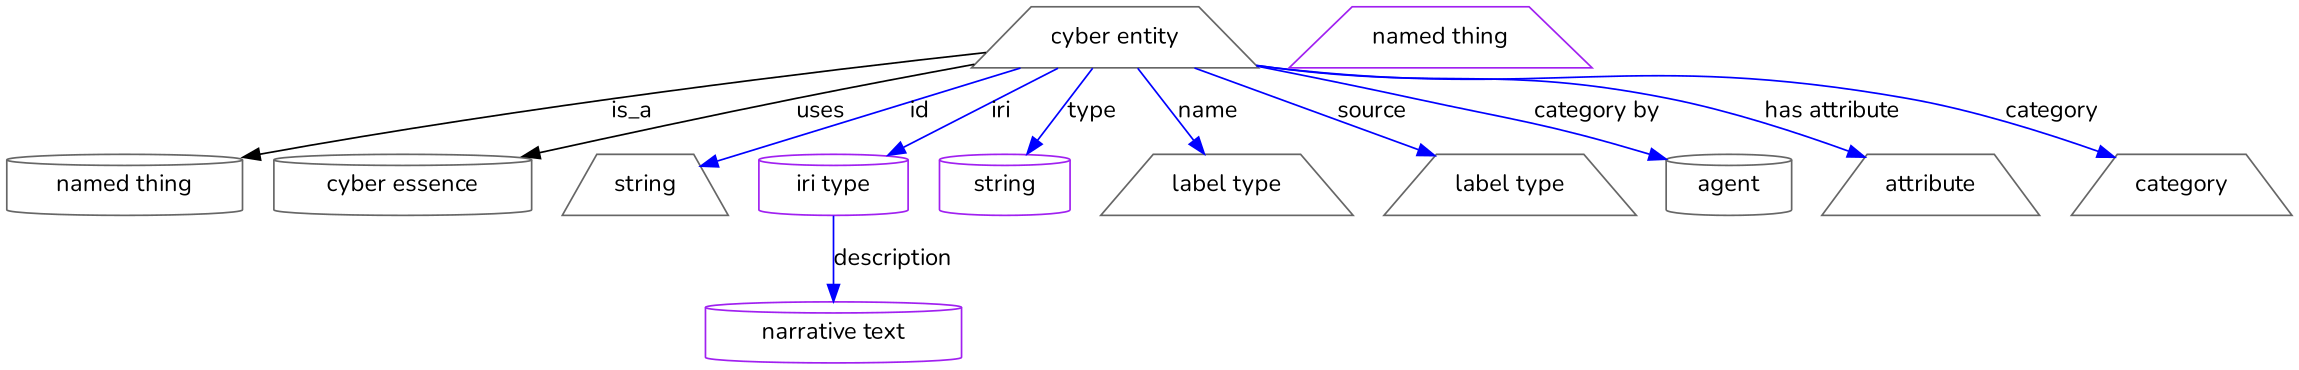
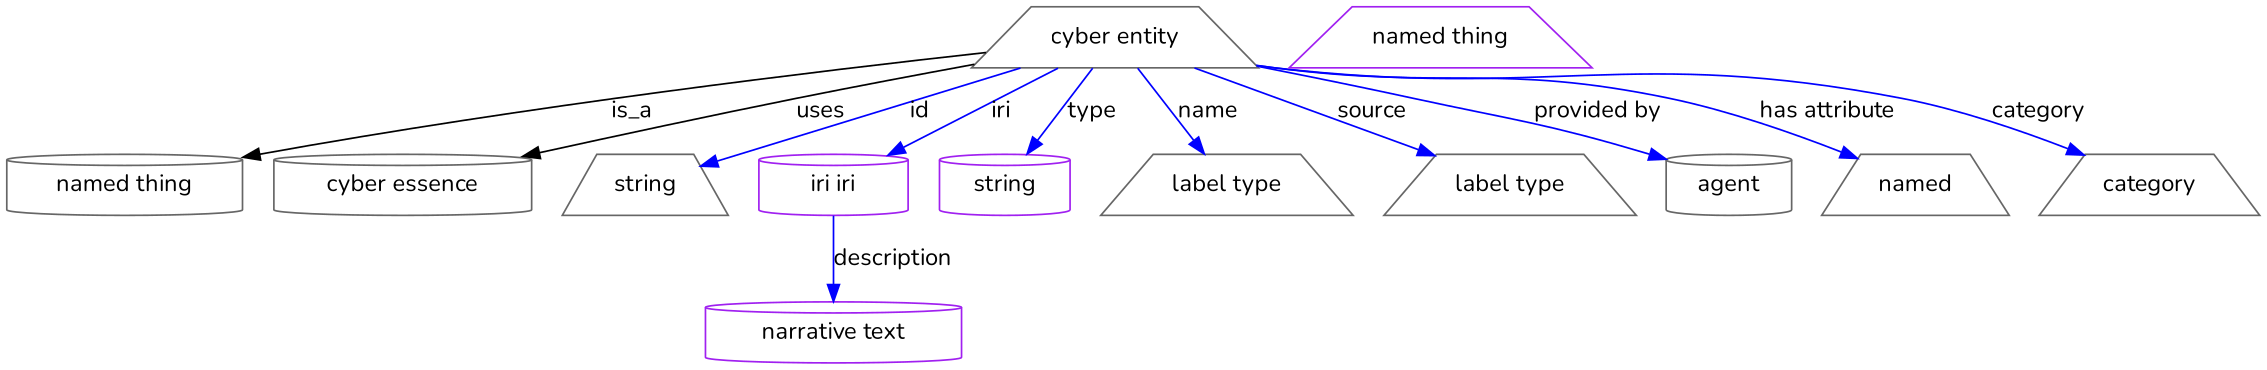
(1597, 111) -> (1598, 111)
(834, 185) -> (834, 185)
(1931, 185) -> (1915, 185)
